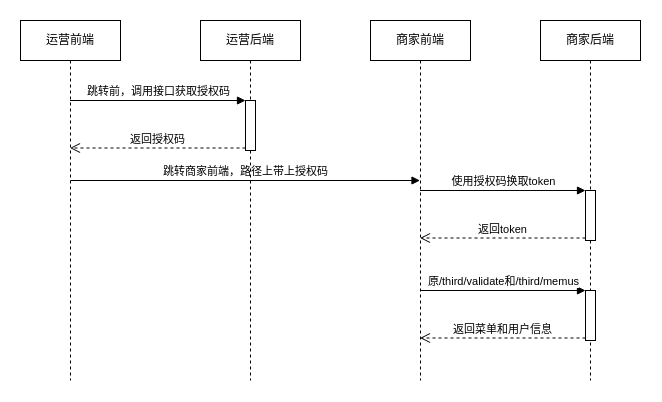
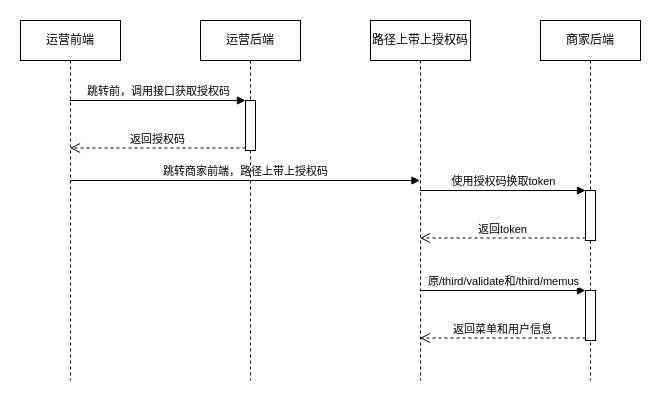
(421, 41) -> (421, 41)
